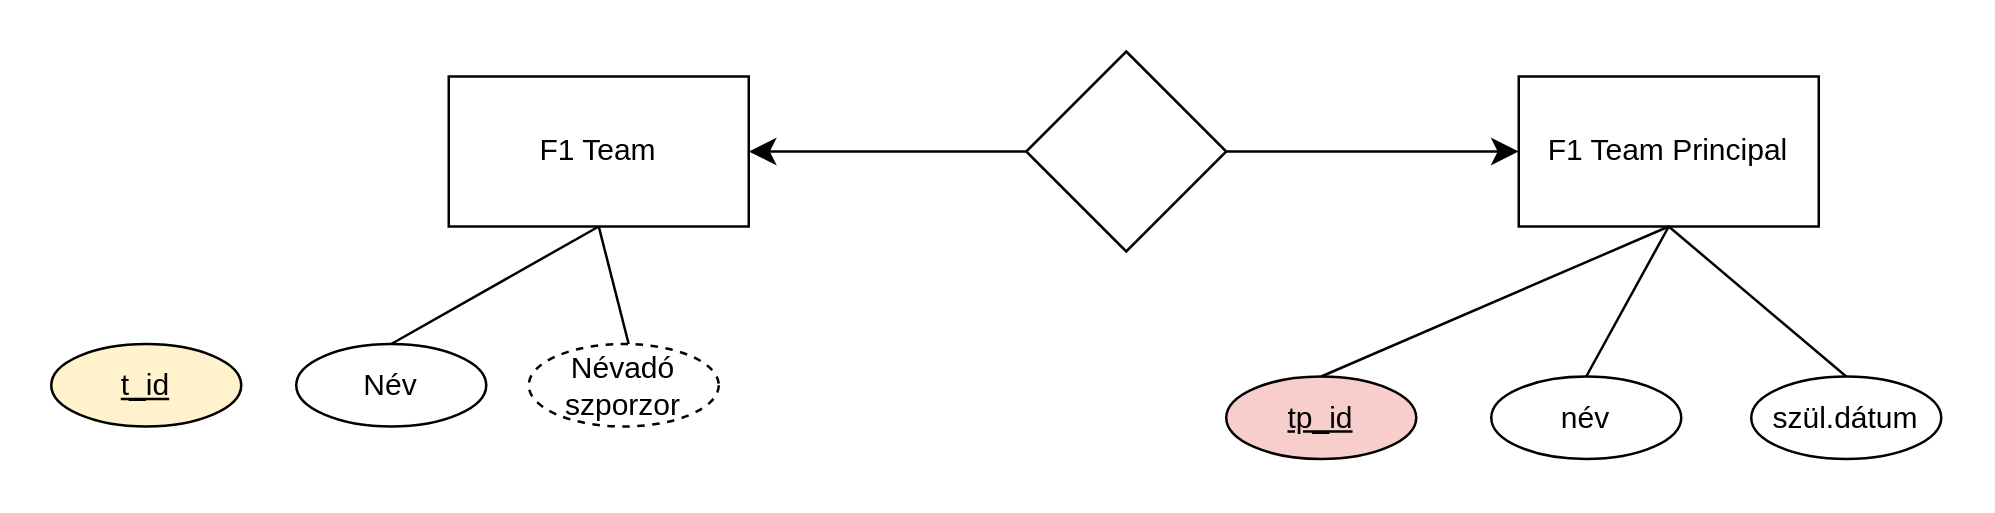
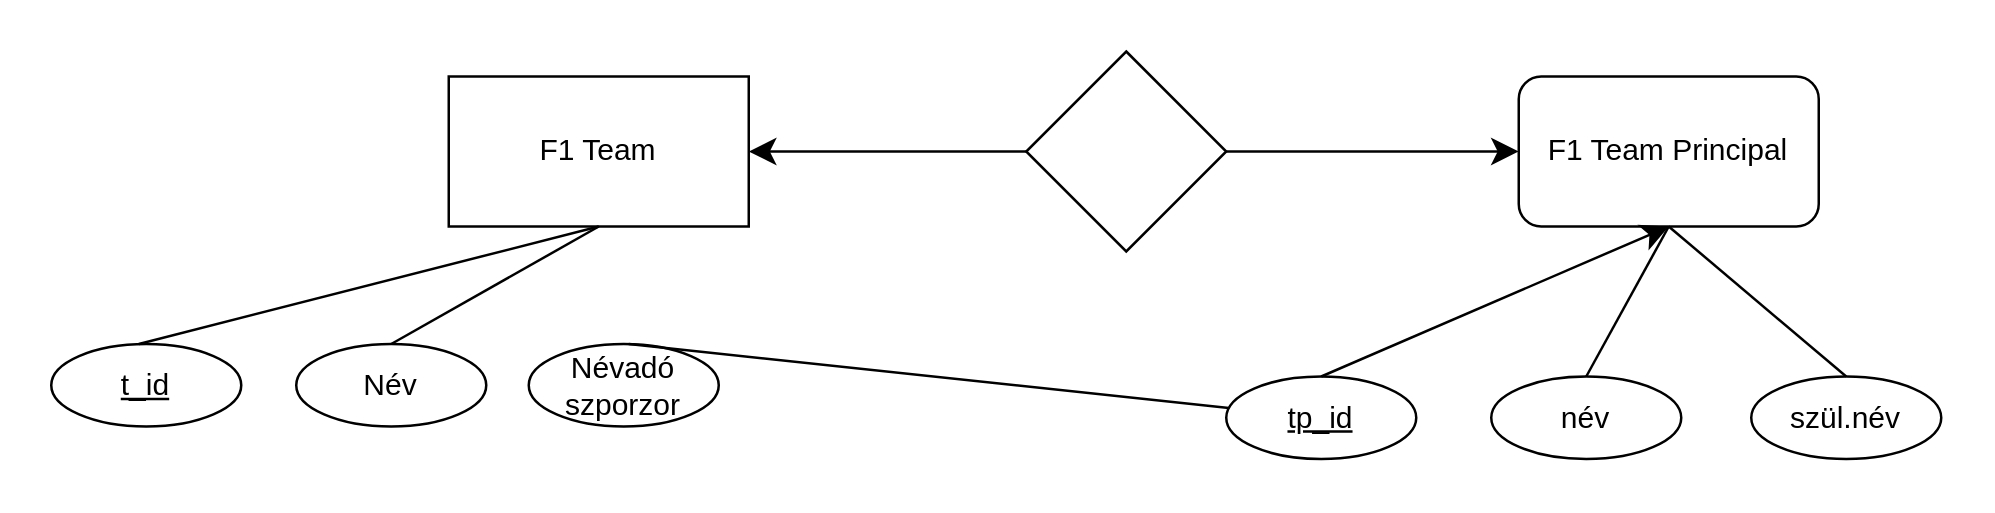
(1669, 151) -> (1669, 151)
(1654, 233) -> (1649, 235)
(614, 284) -> (929, 376)
none -> (362, 287)
(146, 385) -> (146, 385)
(624, 385) -> (624, 385)
(1321, 418) -> (1321, 418)
(1846, 419) -> (1846, 419)
